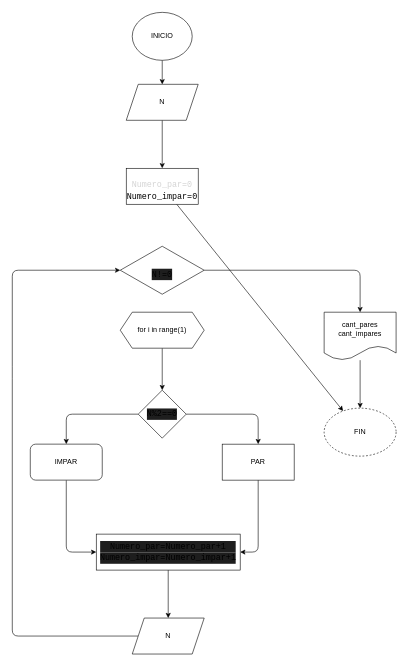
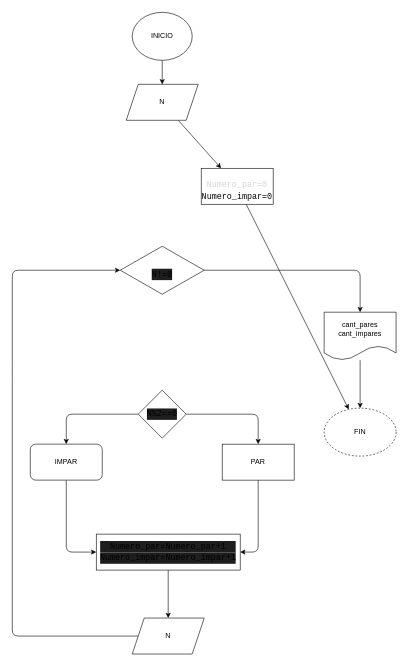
(162, 186) -> (237, 186)
(162, 330) -> none
(162, 384) -> none
